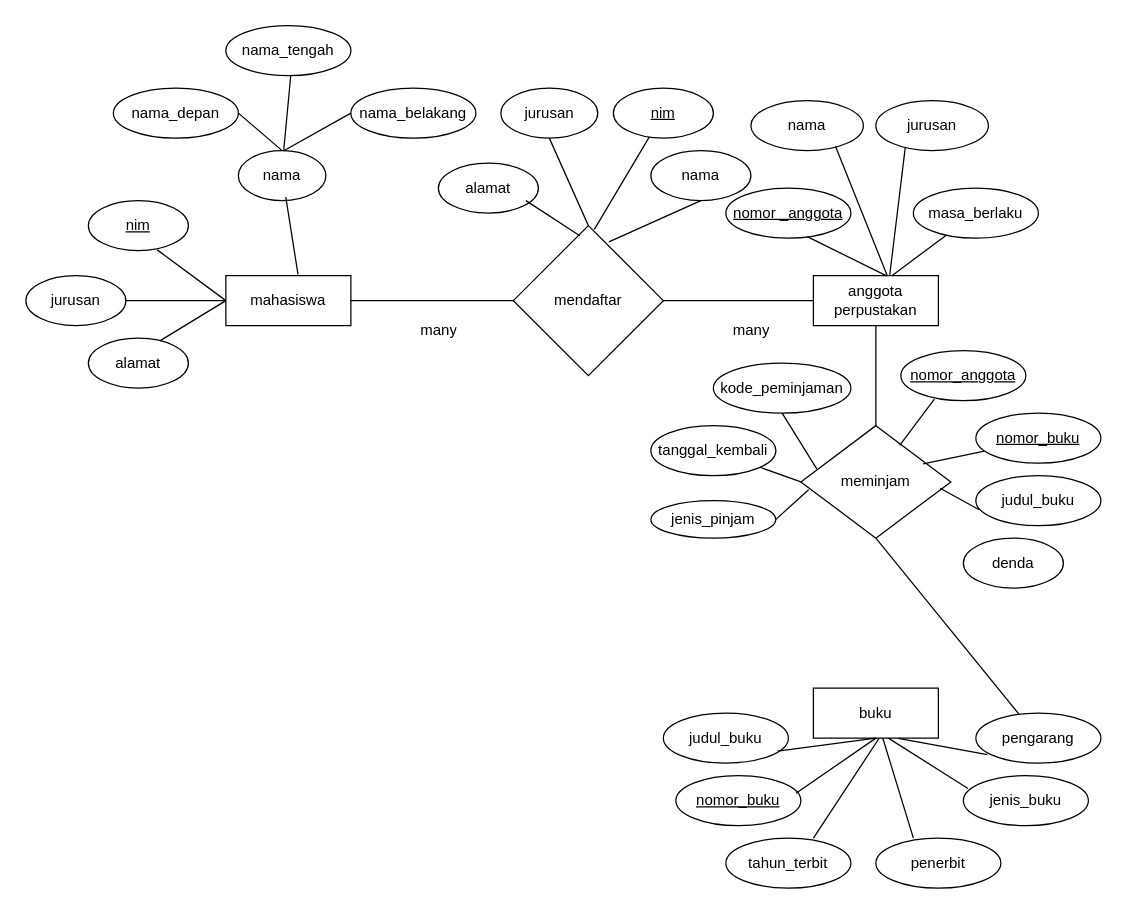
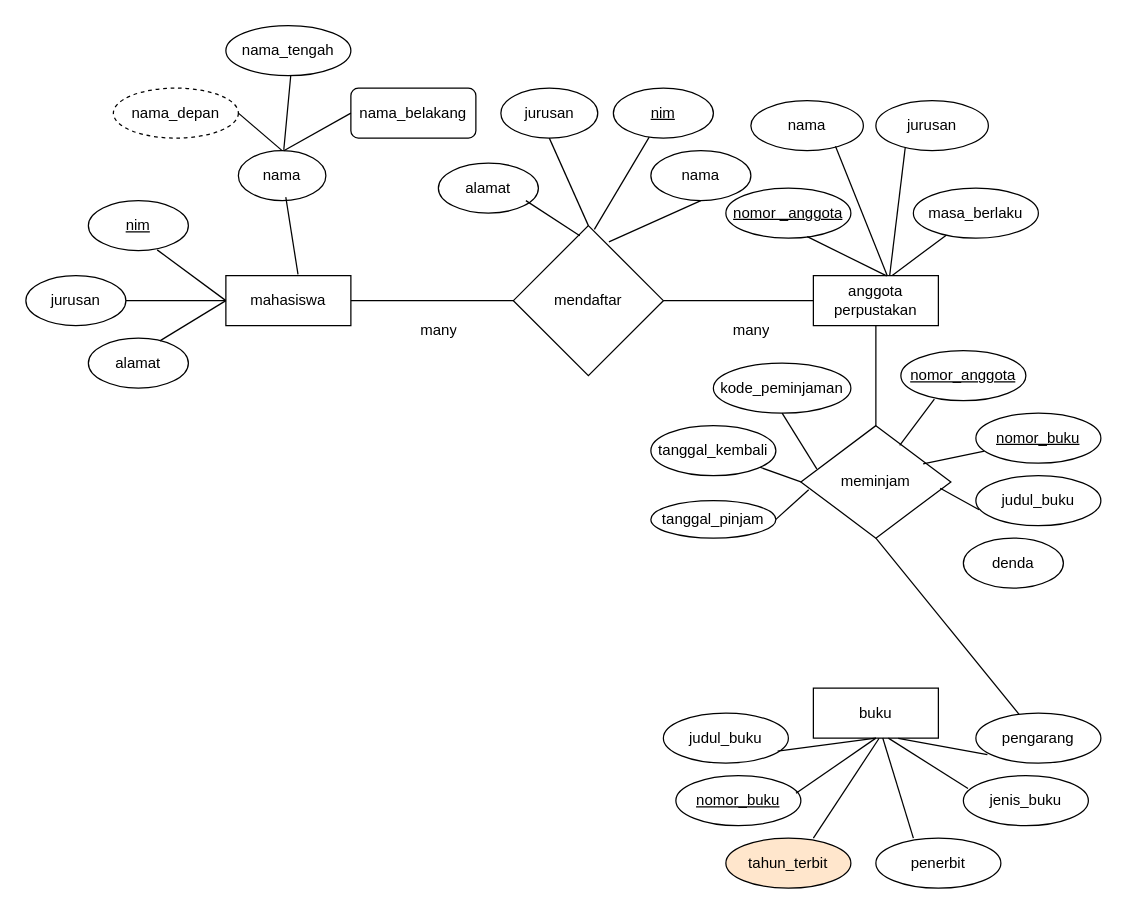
(176, 113) -> (176, 113)
(413, 113) -> (413, 113)
(713, 519) -> (713, 519)
(788, 863) -> (788, 863)
